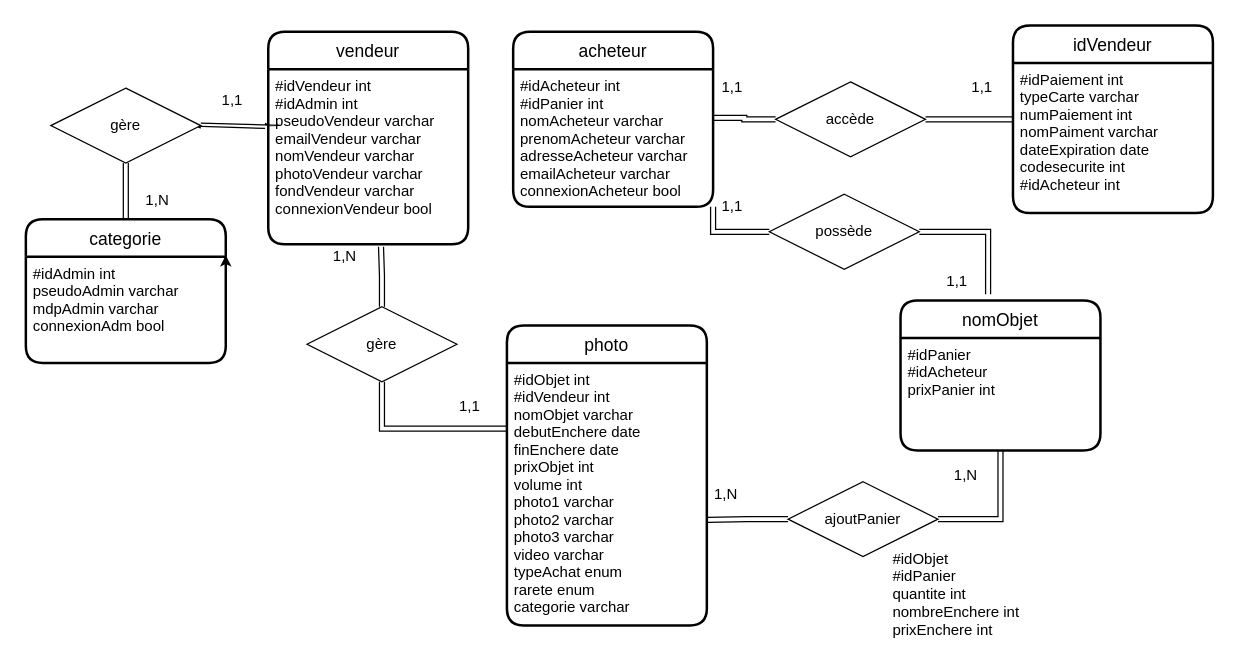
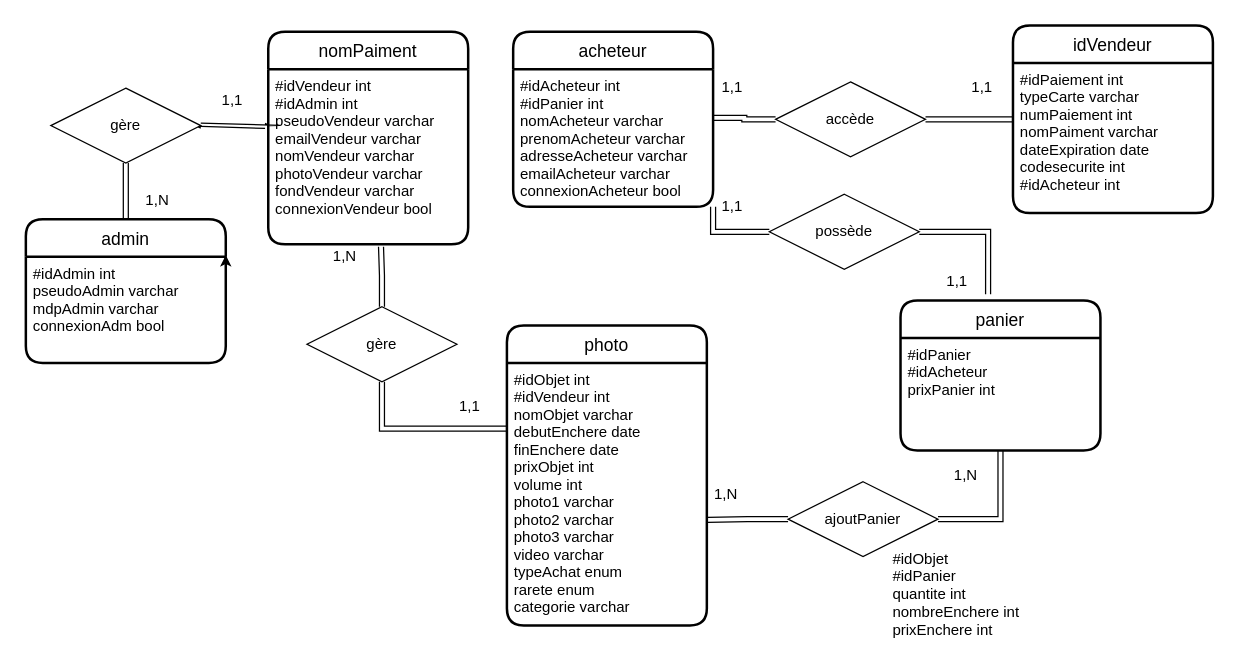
(368, 52) -> (368, 52)
(125, 239) -> (125, 239)
(1000, 320) -> (1000, 320)
